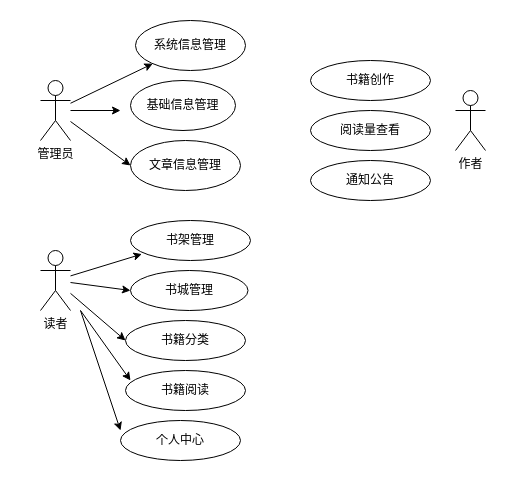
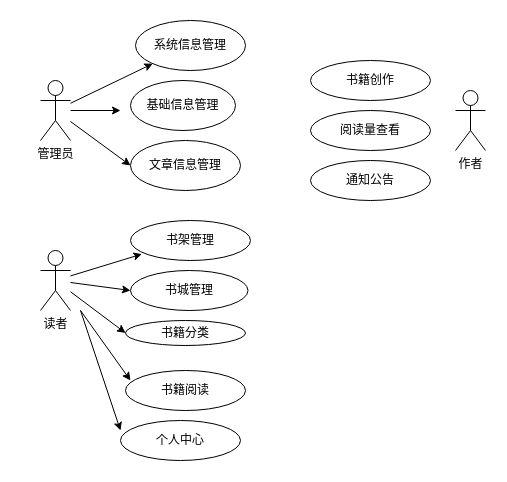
(186, 341) -> (186, 333)
